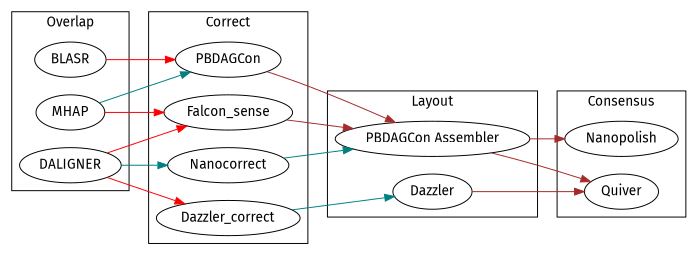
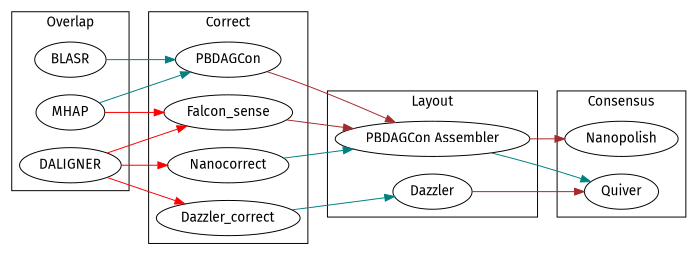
(136, 60) -> (136, 60)
(530, 163) -> (530, 163)
(140, 165) -> (140, 165)
